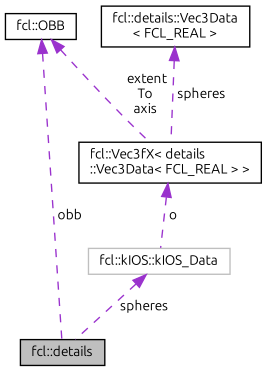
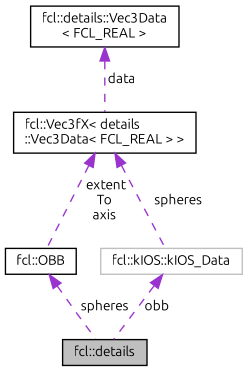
(200, 95) -> (120, 80)
(104, 97) -> (68, 207)
(69, 216) -> (103, 307)
(172, 216) -> (177, 201)
(143, 307) -> (156, 307)
